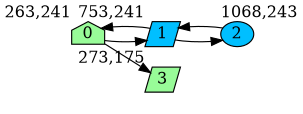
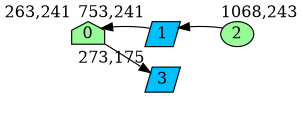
(237, 34) -> (237, 34)
(120, 42) -> none
(193, 42) -> none
(163, 80) -> (163, 80)
